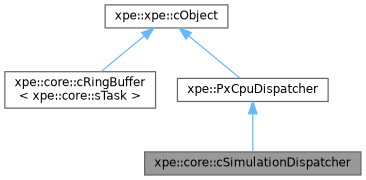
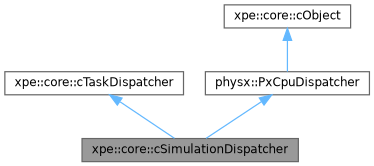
(166, 16) -> (287, 16)
none -> (94, 83)
(80, 90) -> none
(253, 90) -> (287, 83)
